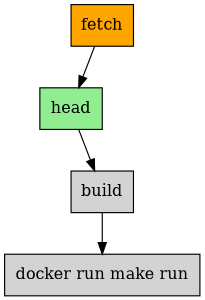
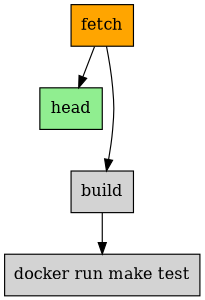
(85, 145) -> (114, 103)
(102, 275) -> (102, 275)
